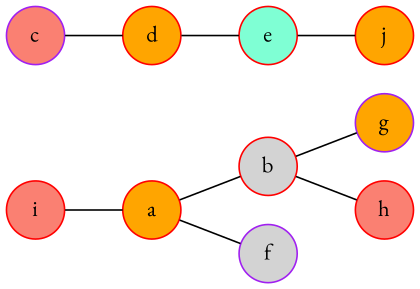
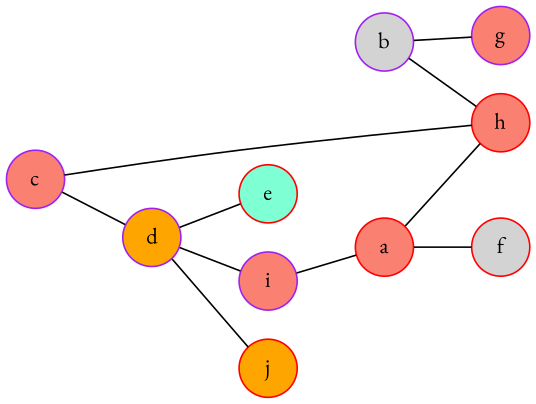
(152, 36) -> (152, 237)
(326, 36) -> (210, 303)
(384, 123) -> (501, 36)
none -> (268, 147)
(268, 166) -> (384, 42)
(210, 188) -> (443, 185)
(36, 210) -> (268, 281)
(152, 210) -> (384, 247)
(268, 254) -> (501, 247)
none -> (210, 259)
